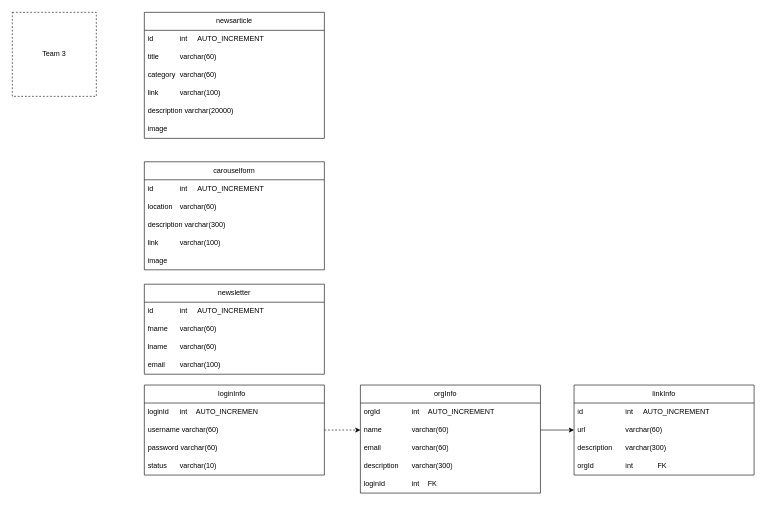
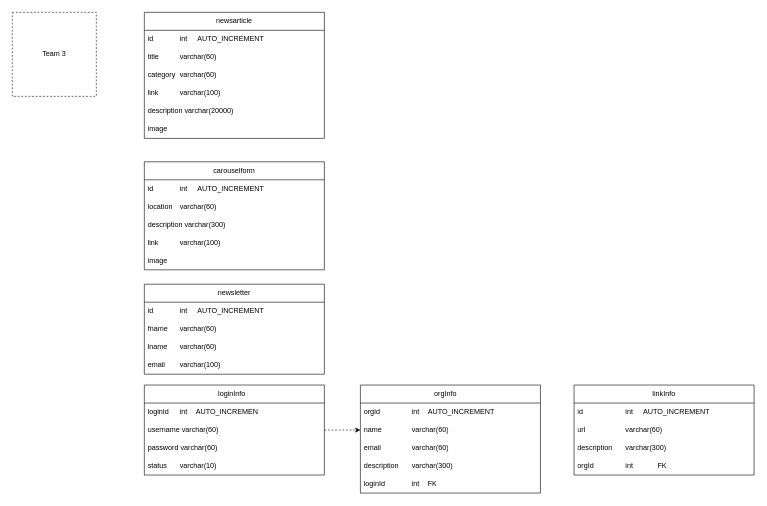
(568, 430) -> none
